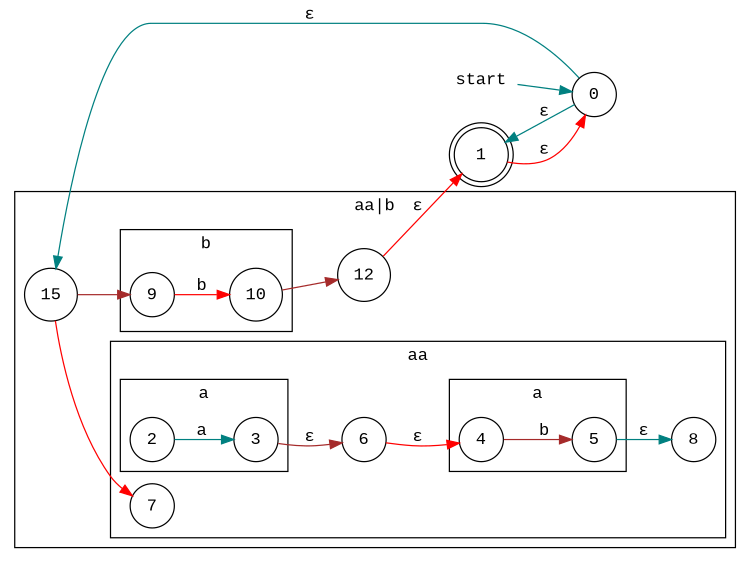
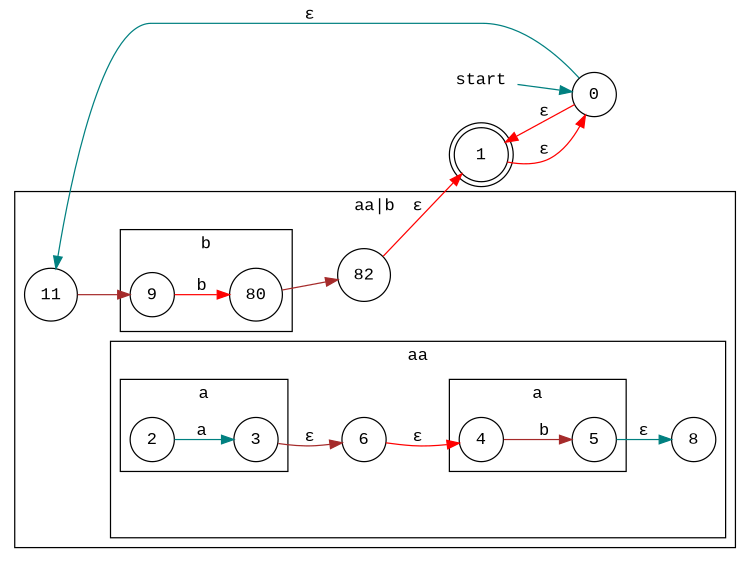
(546, 120) -> (546, 120)
(364, 275) -> (364, 275)
(51, 295) -> (51, 295)
(256, 295) -> (256, 295)
(152, 506) -> none
